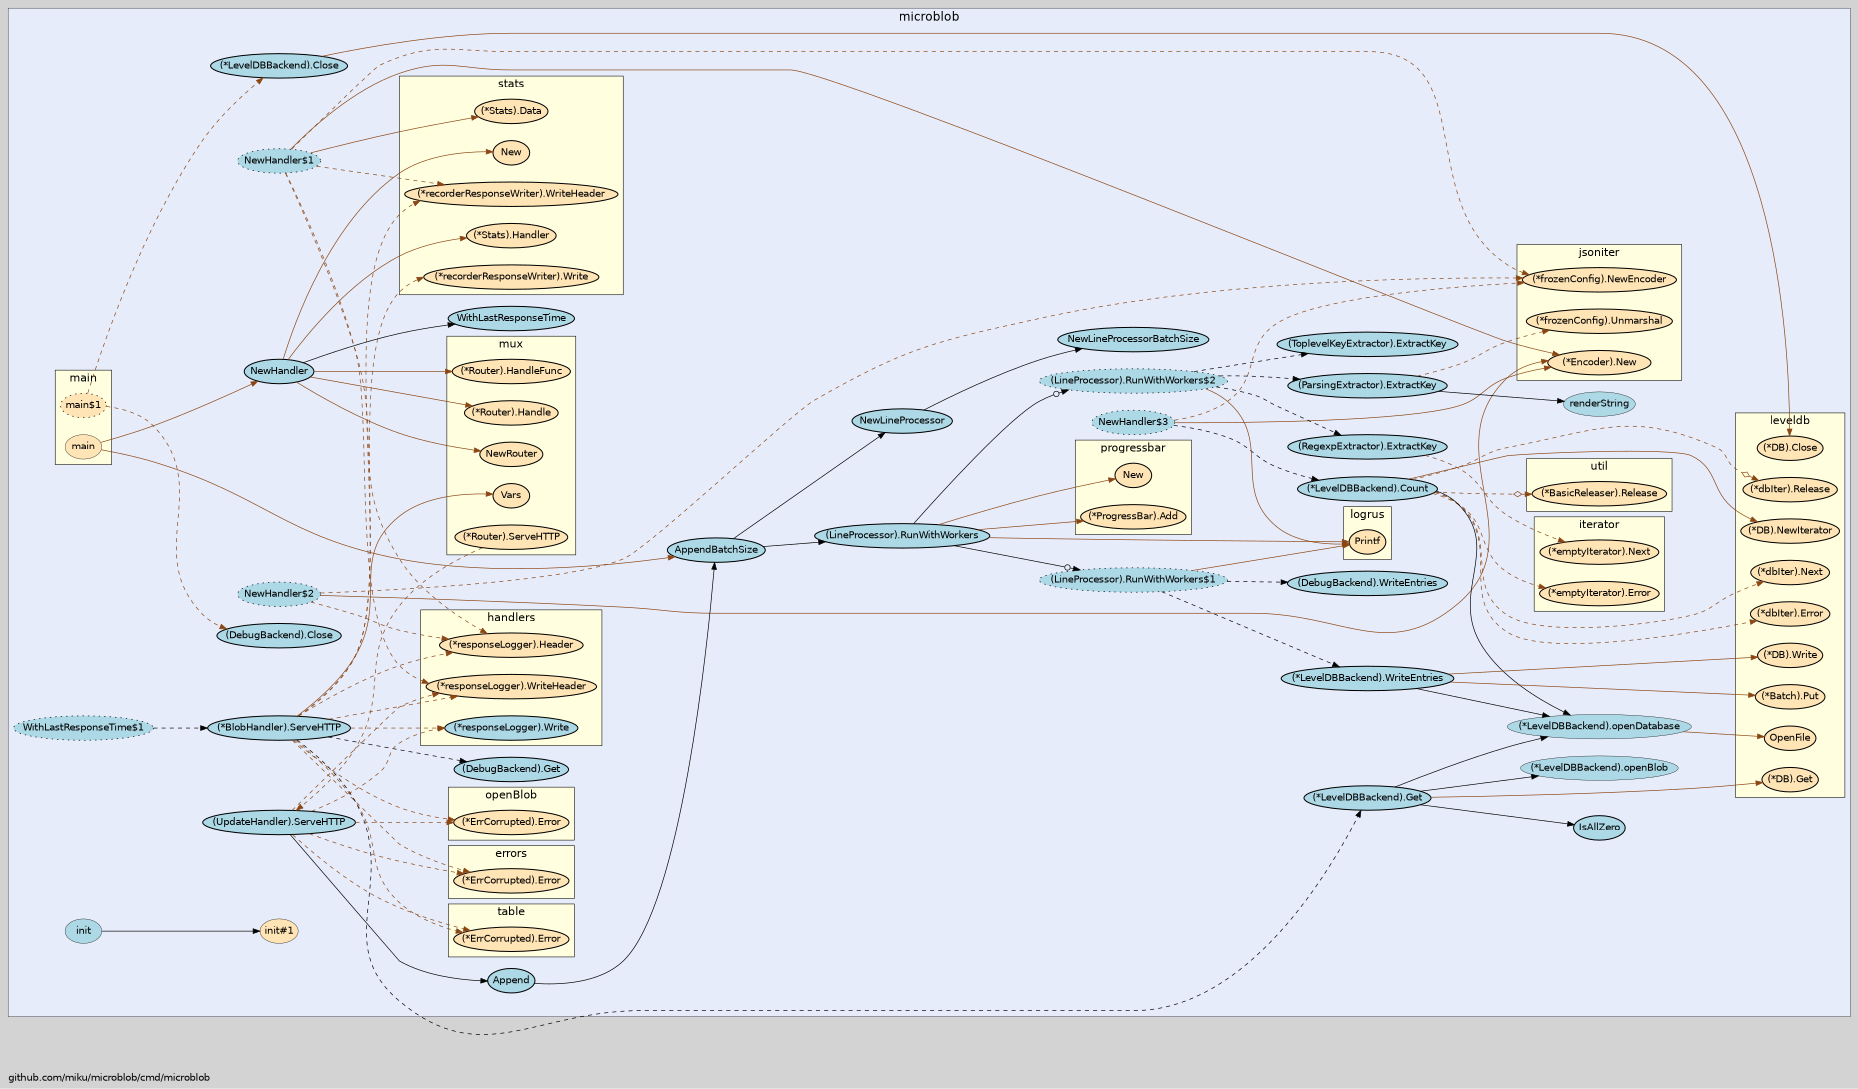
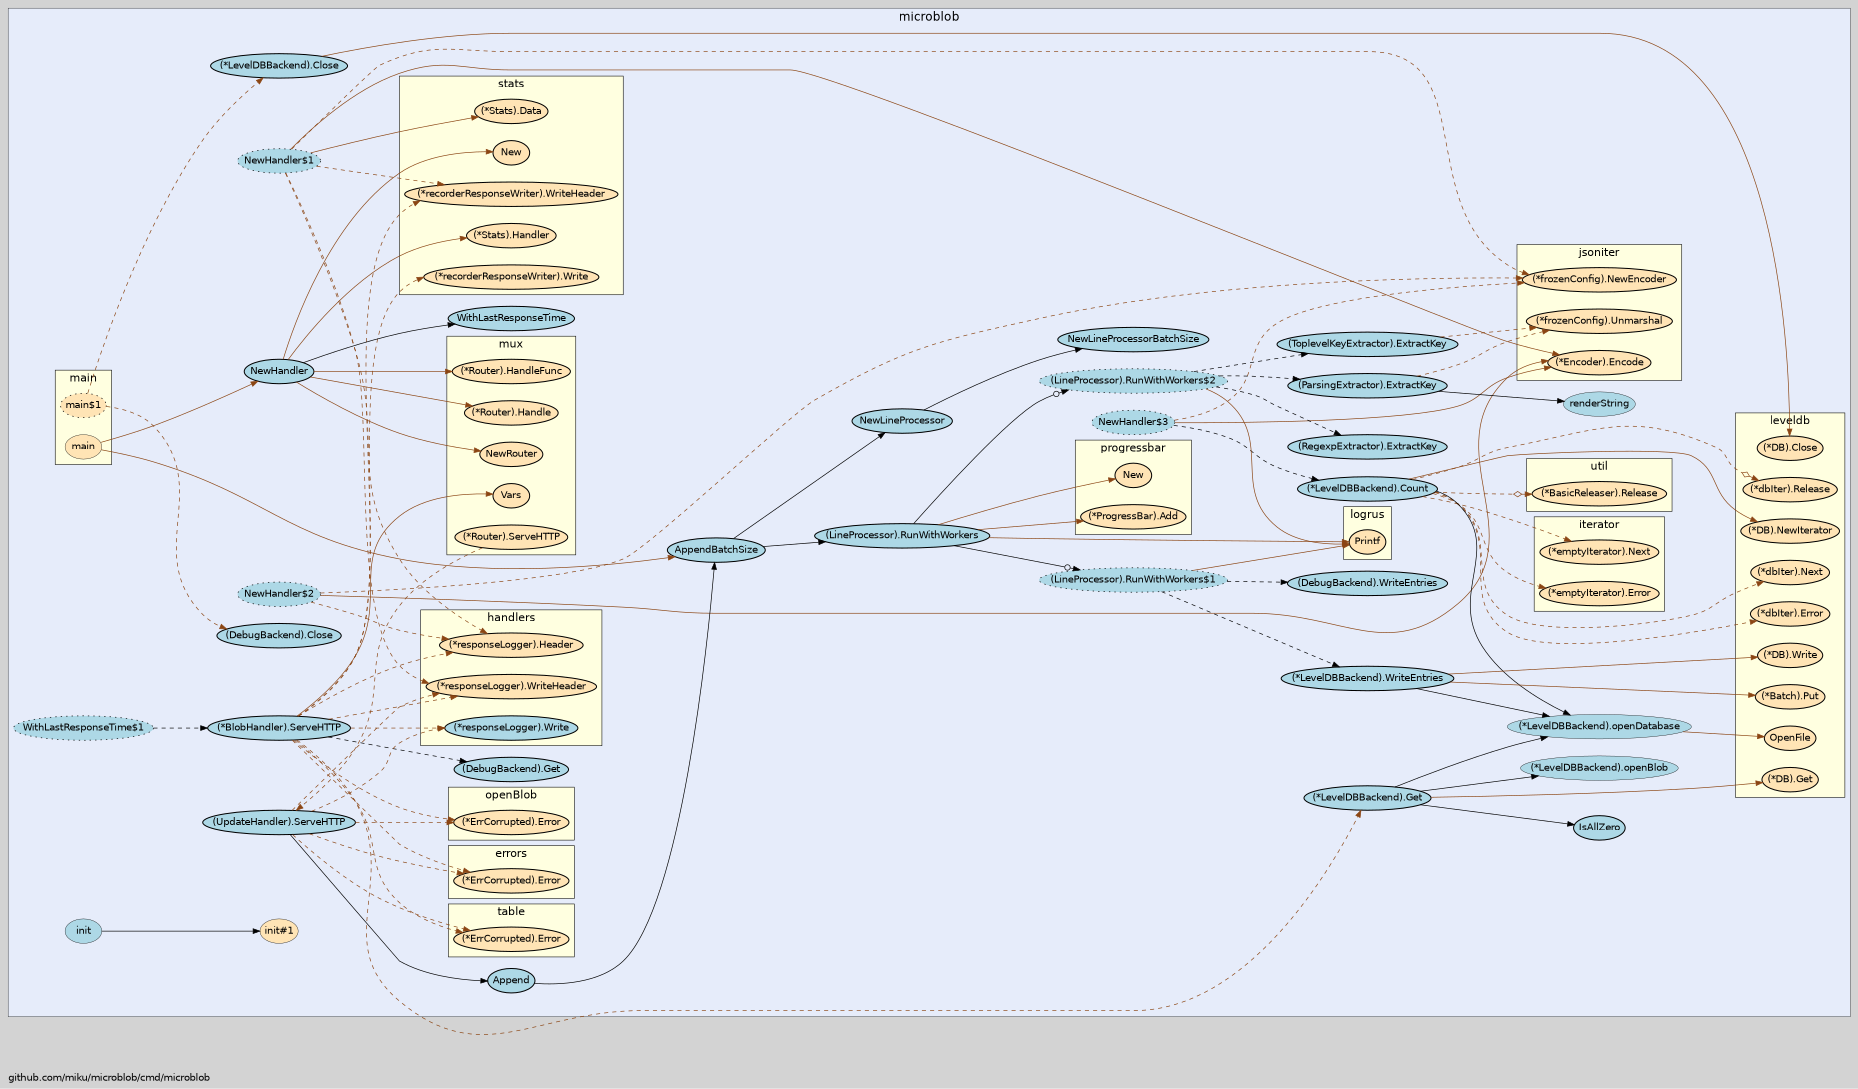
none -> (1494, 332)
(1599, 363) -> (1599, 363)
(1490, 500) -> (1495, 514)
(768, 1011) -> (768, 1011)
